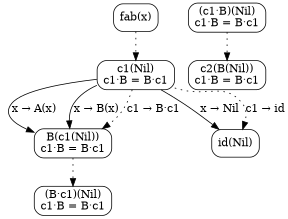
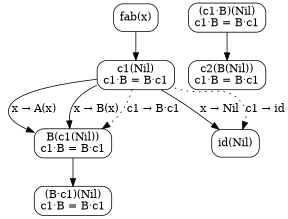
(136, 42) -> (136, 42)
(227, 42) -> (227, 42)
(73, 168) -> (73, 168)
